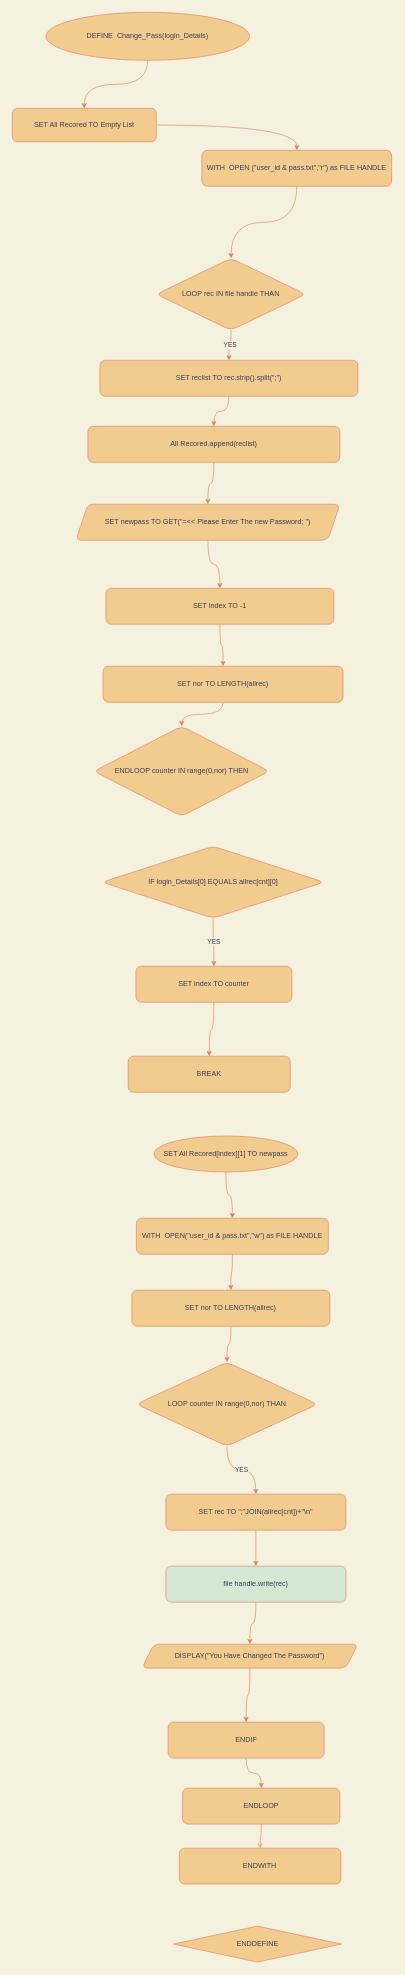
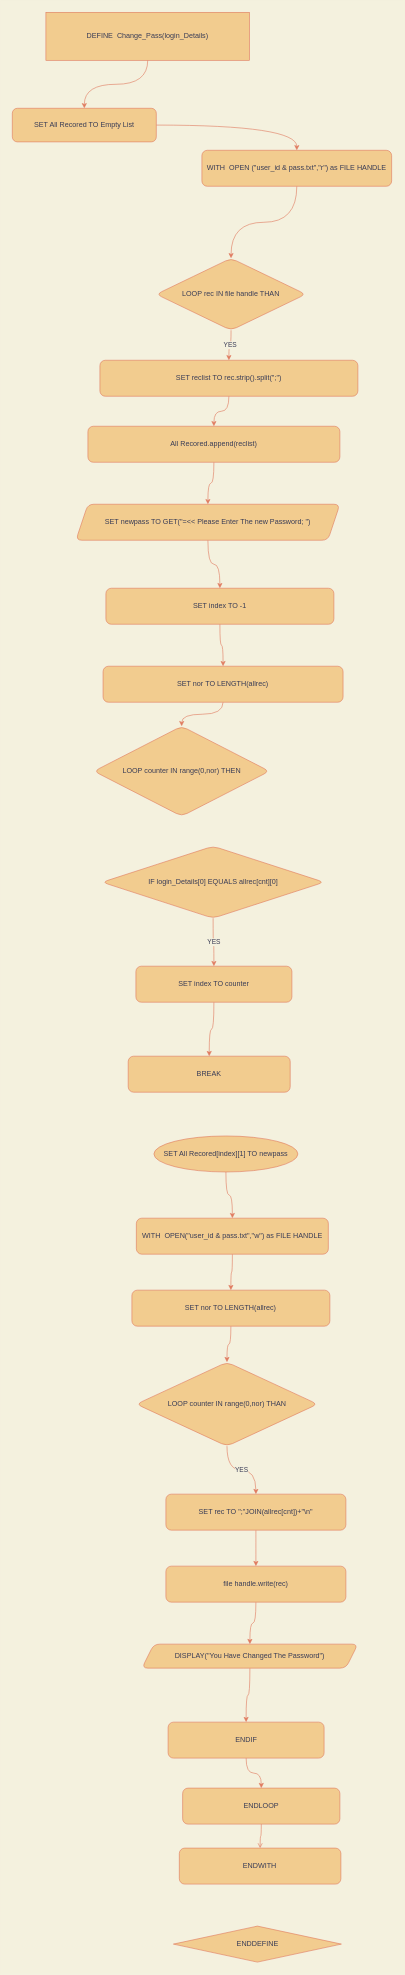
(148, 36) -> (148, 36)
(182, 771) -> (182, 771)
(256, 1584) -> (256, 1584)
